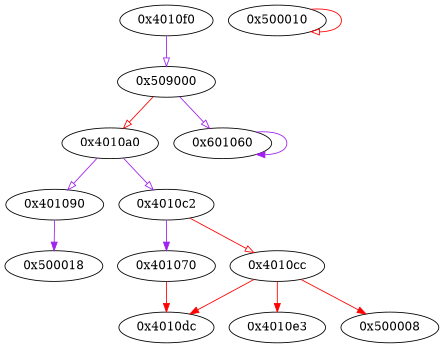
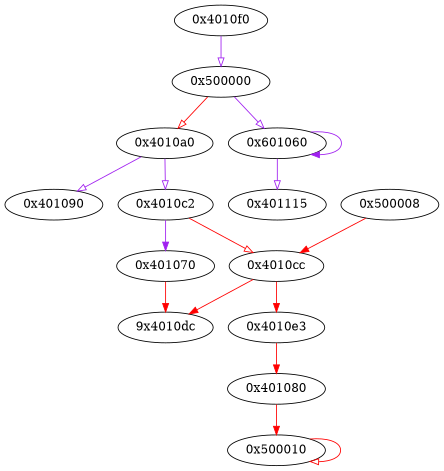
(166, 82) -> (221, 82)
none -> (277, 205)
(54, 266) -> none
(330, 295) -> (337, 233)
(166, 327) -> (166, 327)
none -> (276, 389)
